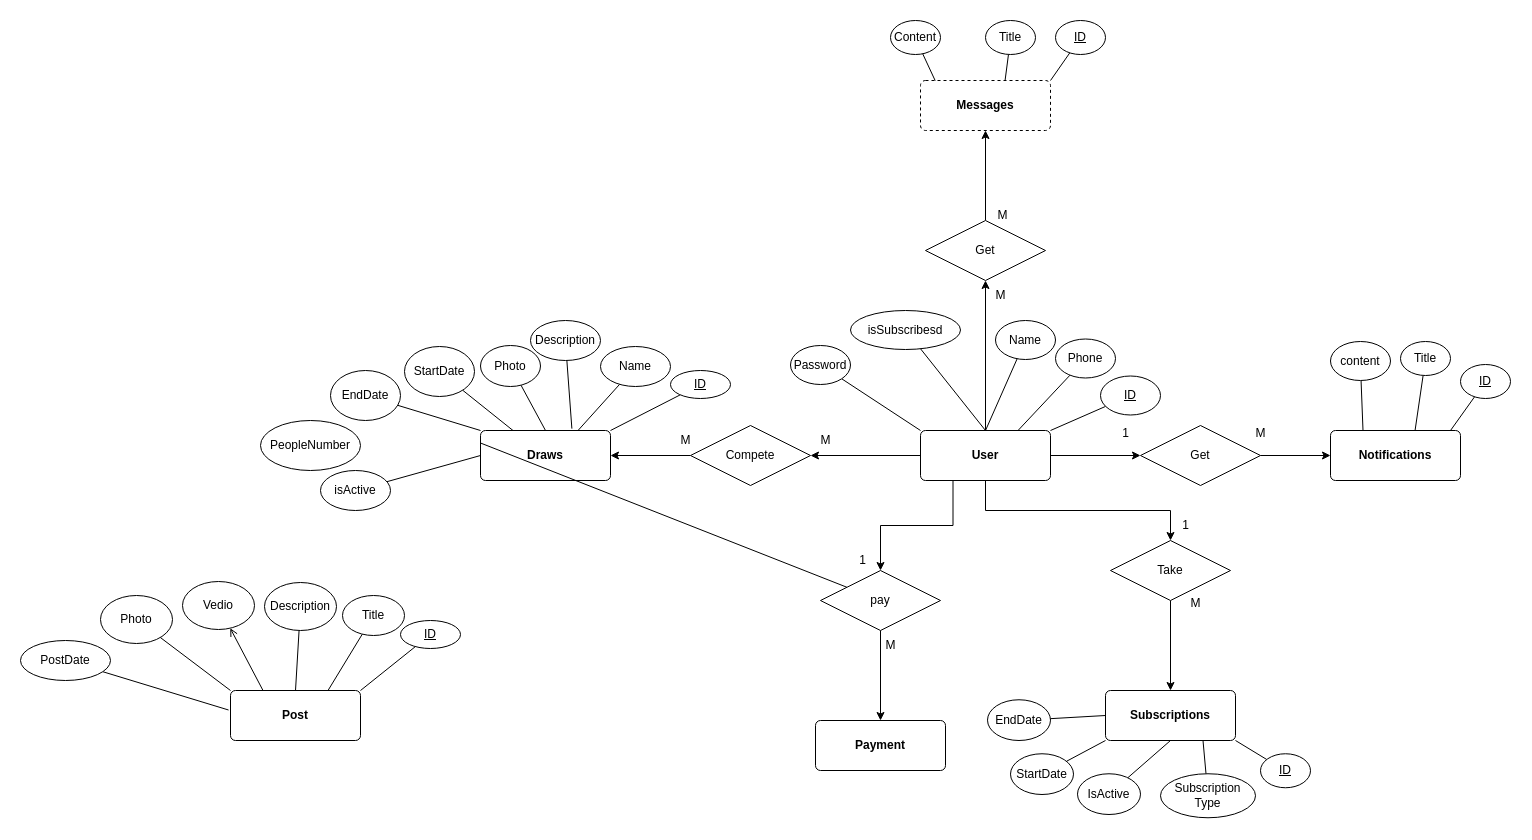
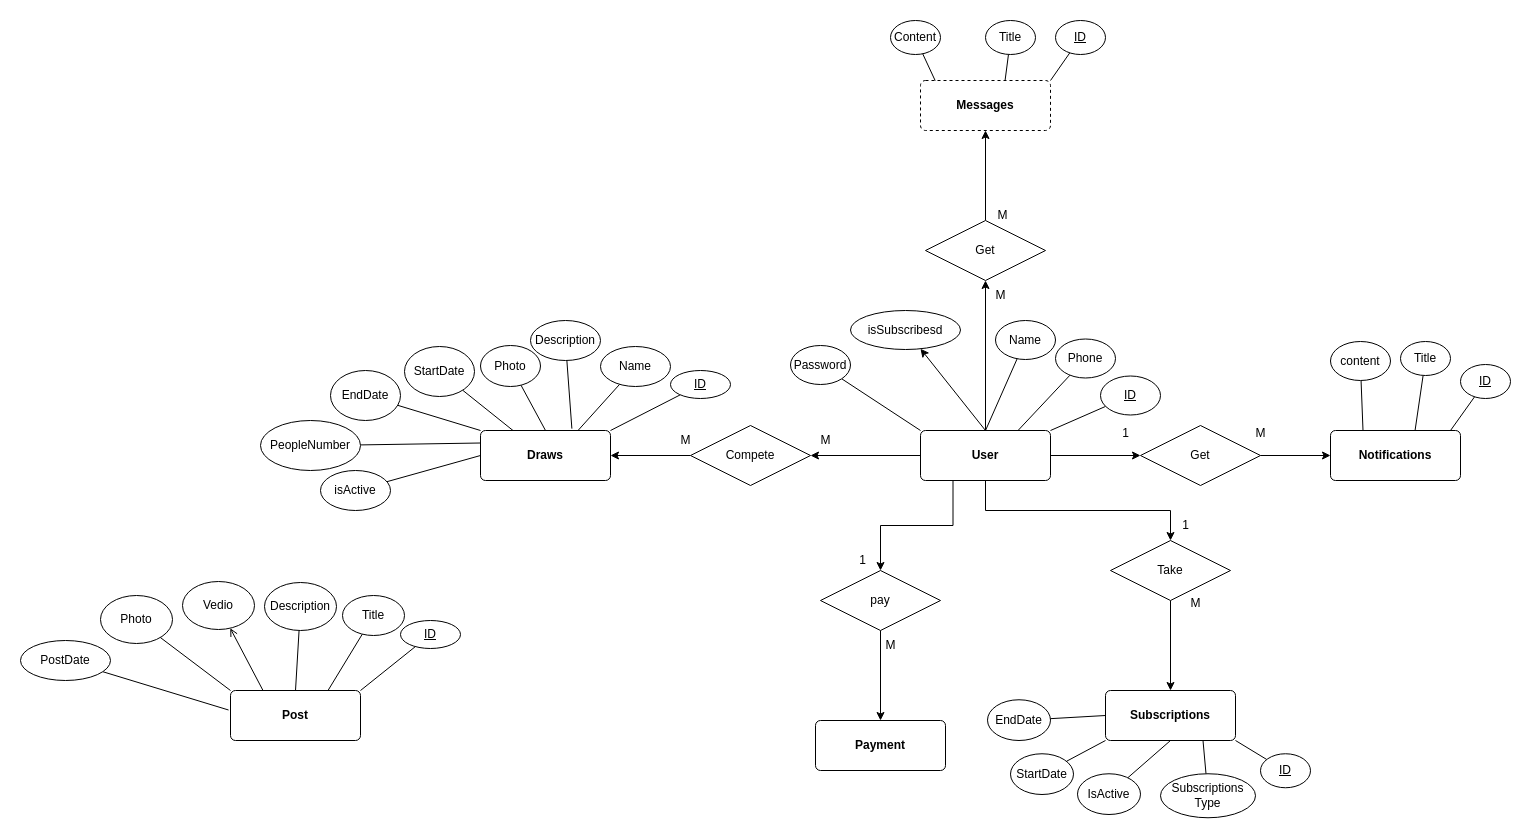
(923, 352) -> (925, 355)
(663, 515) -> (420, 444)
(1208, 796) -> (1208, 796)
